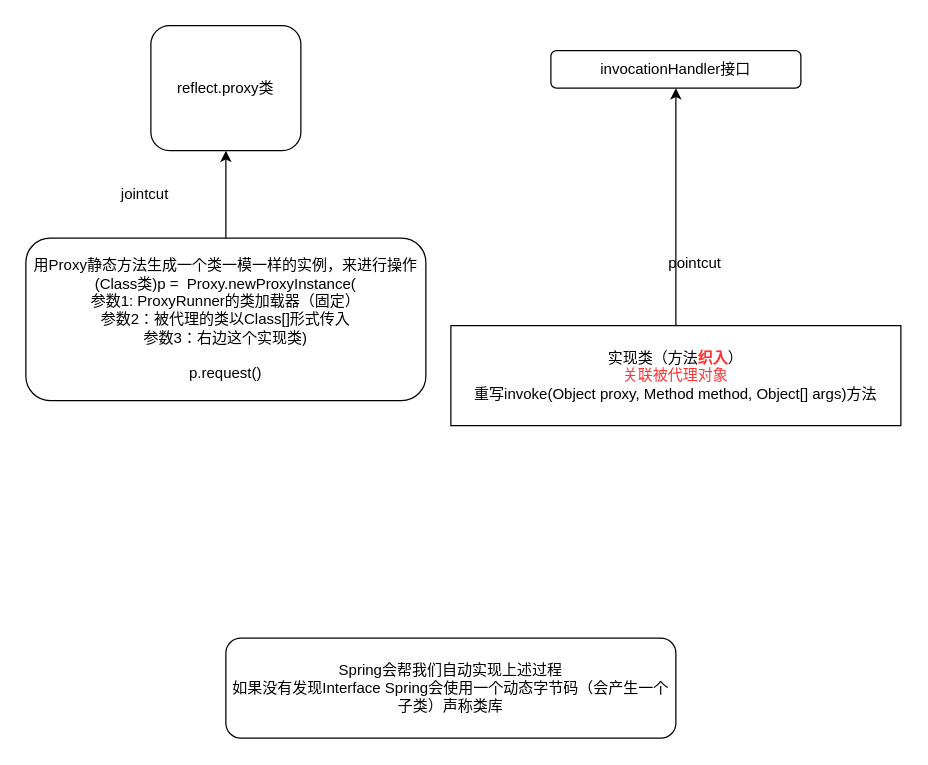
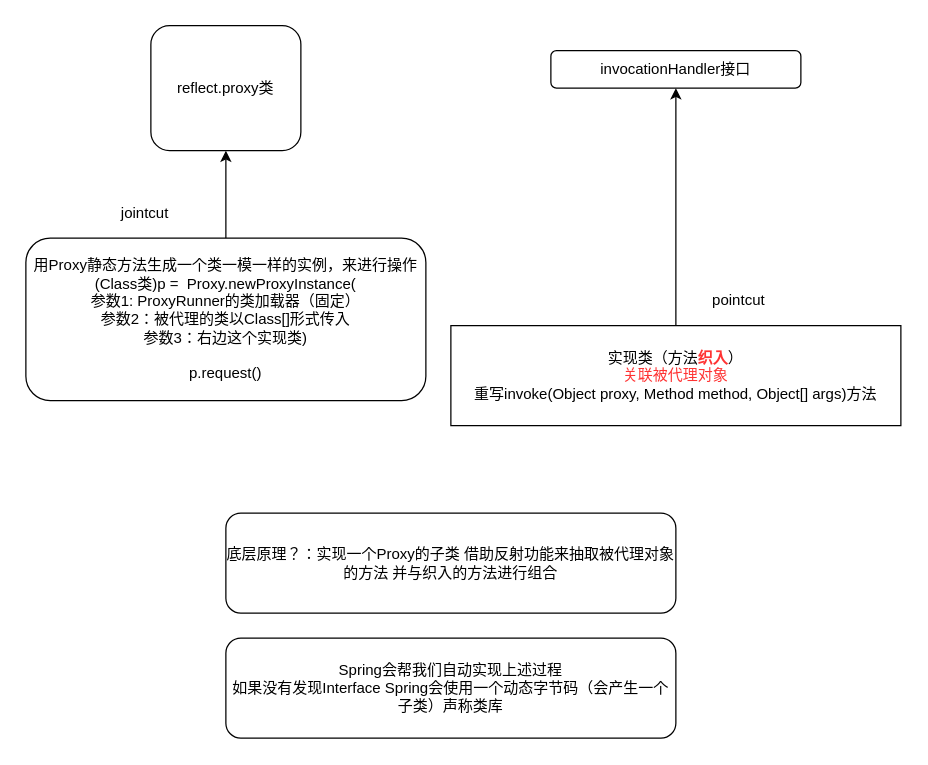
(144, 194) -> (144, 213)
(694, 263) -> (738, 301)
none -> (451, 563)
